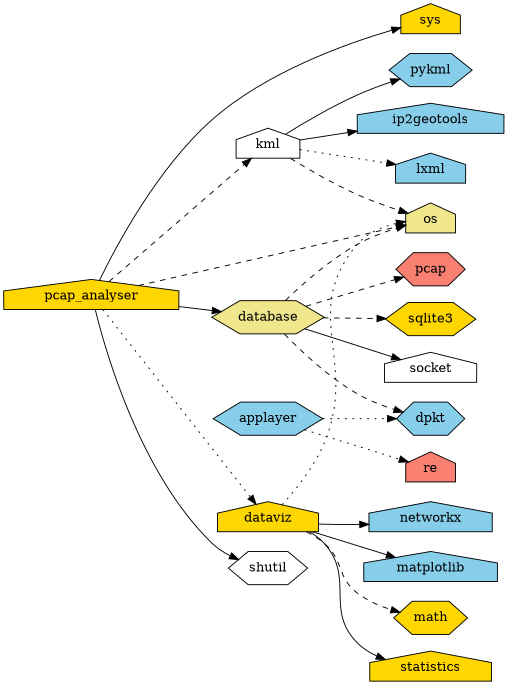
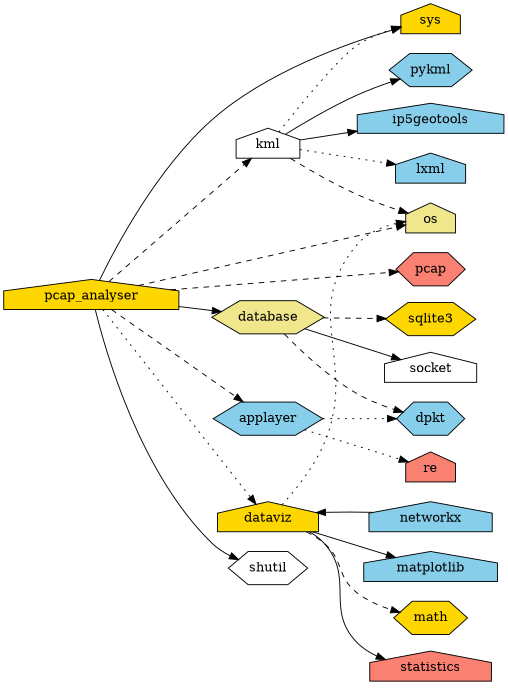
none -> (329, 72)
(431, 120) -> (431, 120)
(337, 257) -> none
(350, 293) -> (280, 281)
none -> (173, 353)
(339, 524) -> (349, 512)
(431, 668) -> (431, 668)
